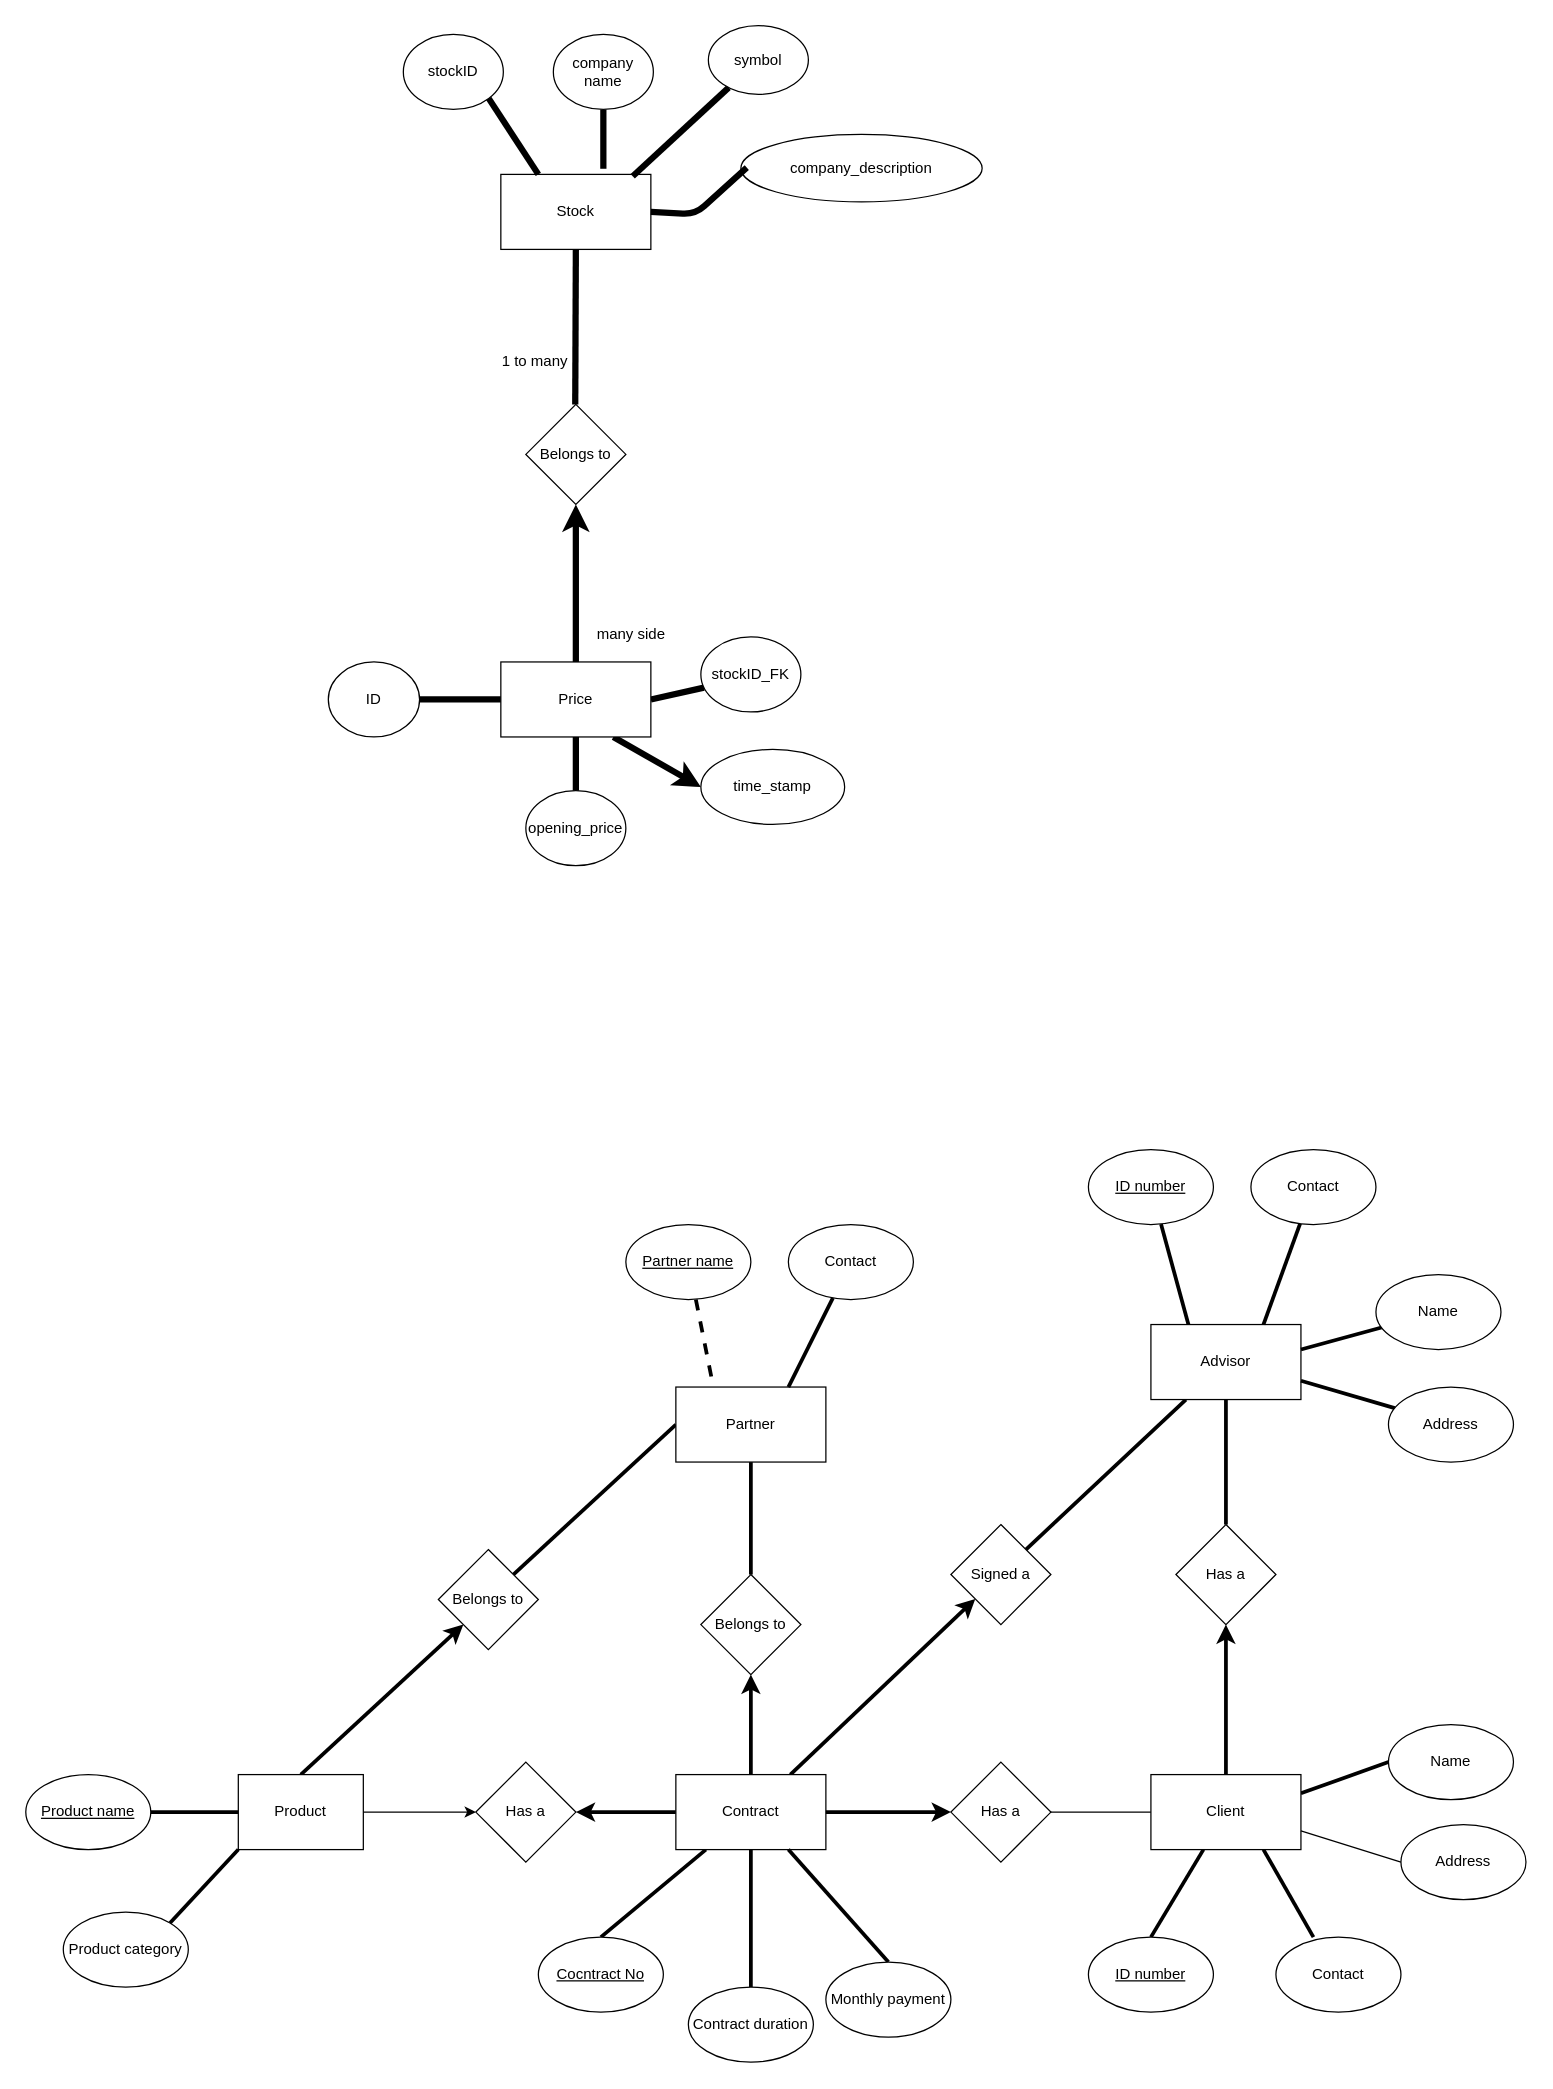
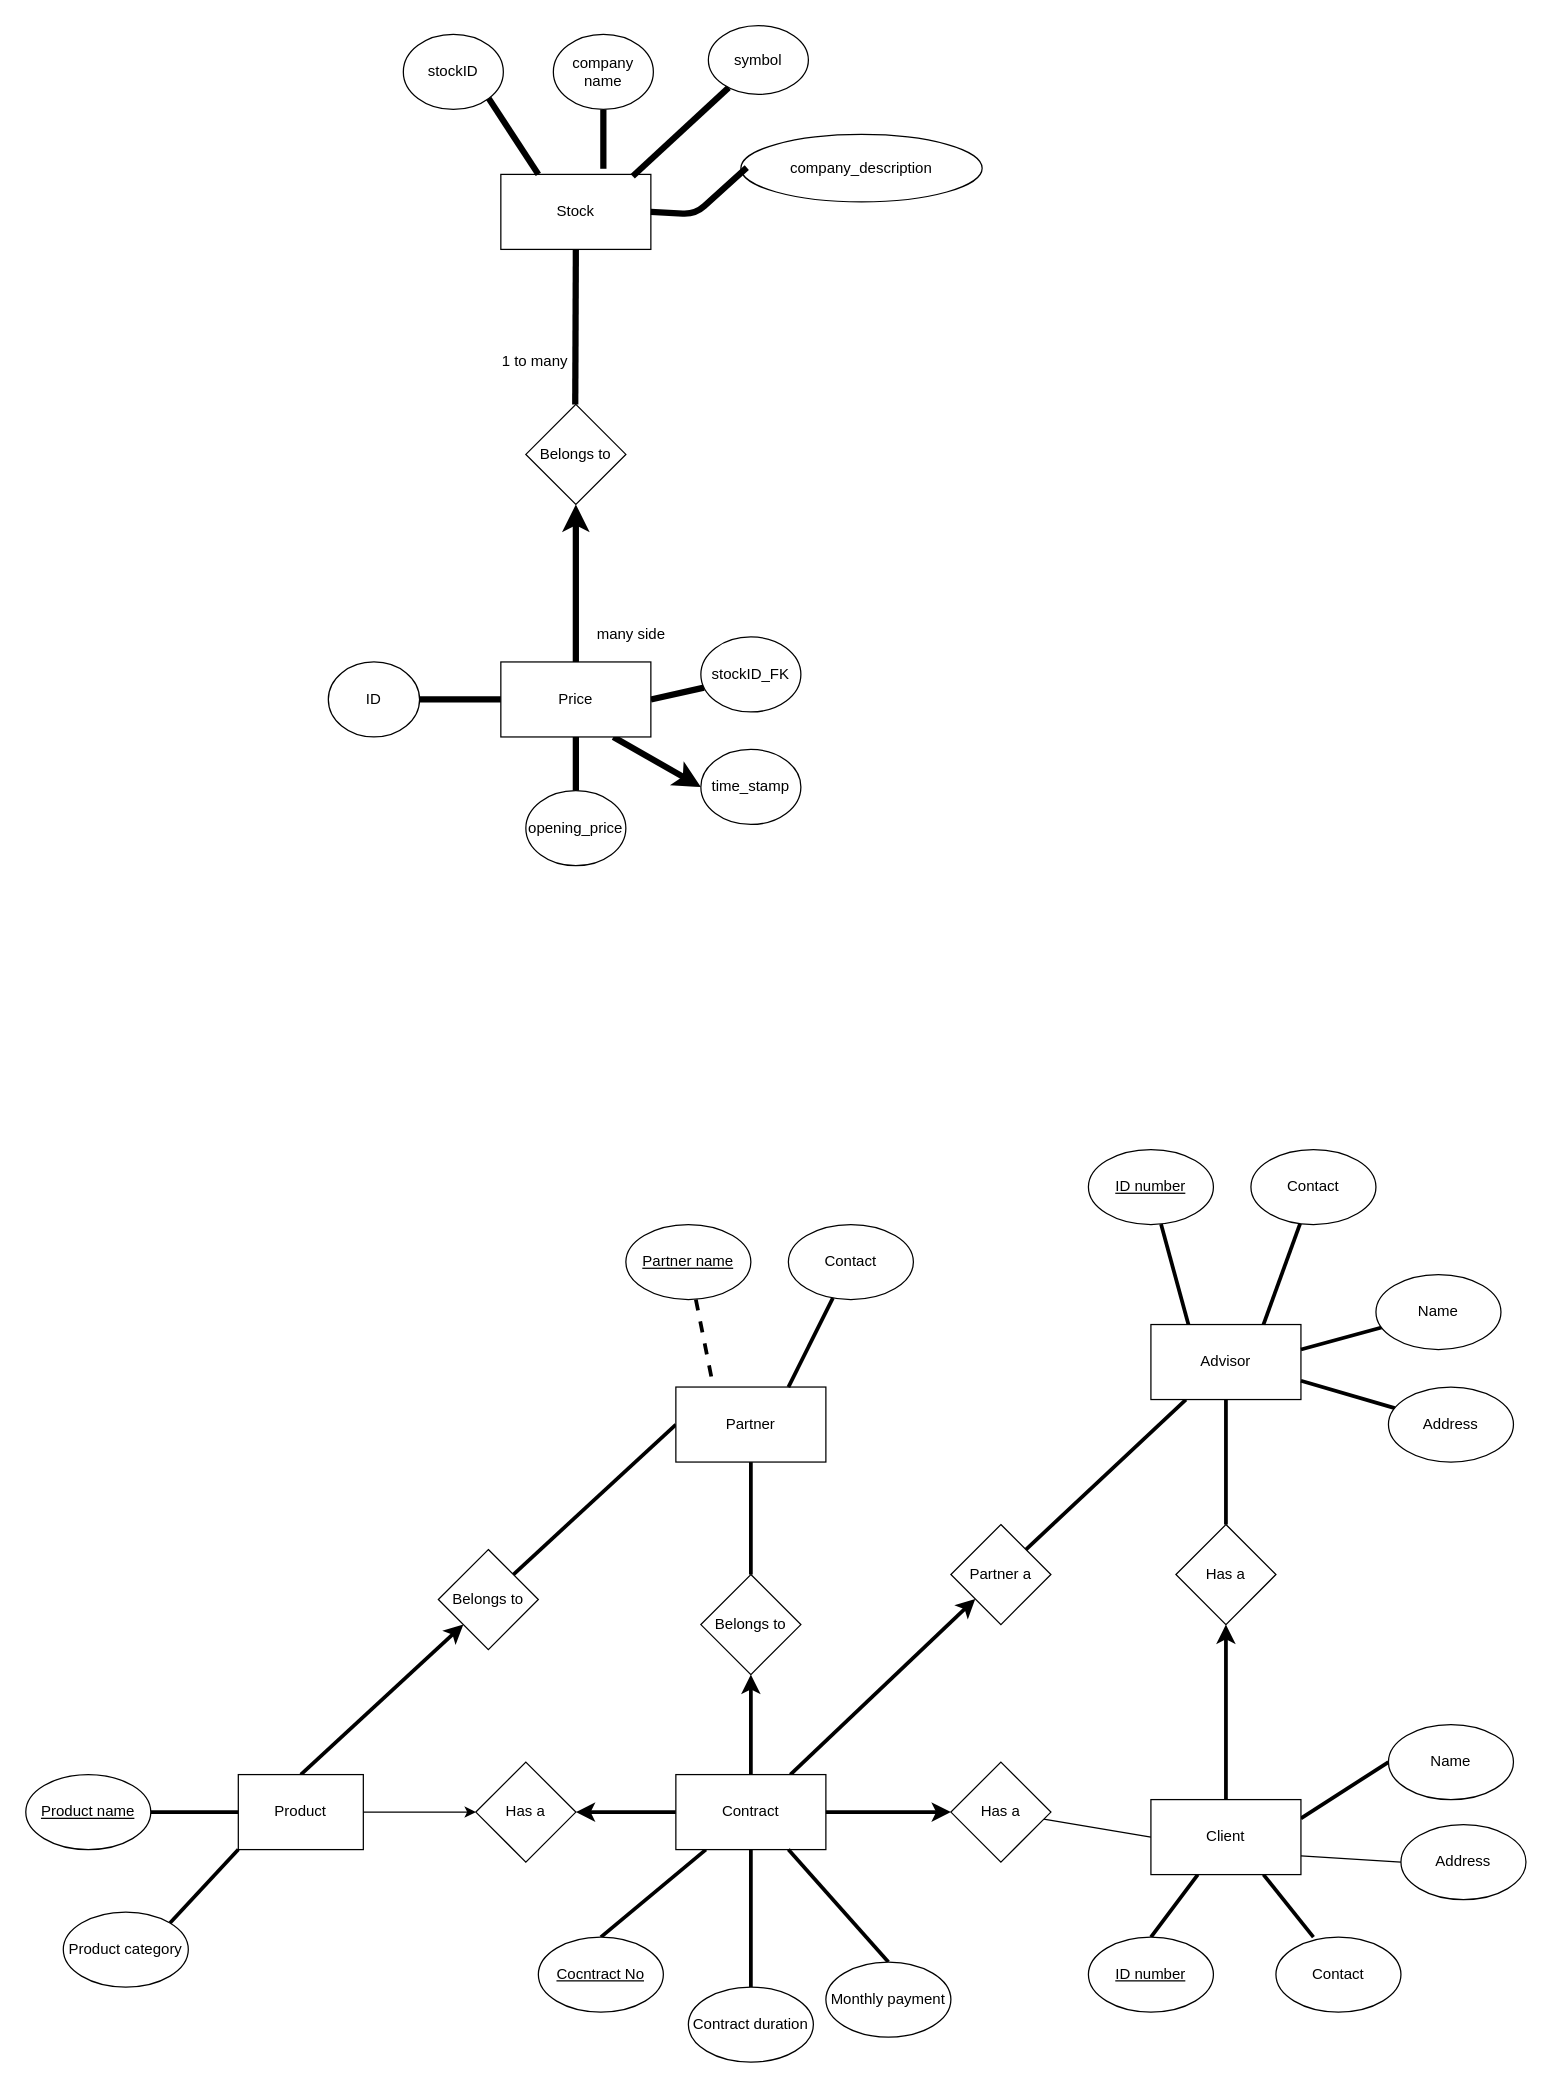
(773, 787) -> (751, 787)
(1001, 1574) -> (1001, 1574)
(1226, 1812) -> (1226, 1837)
